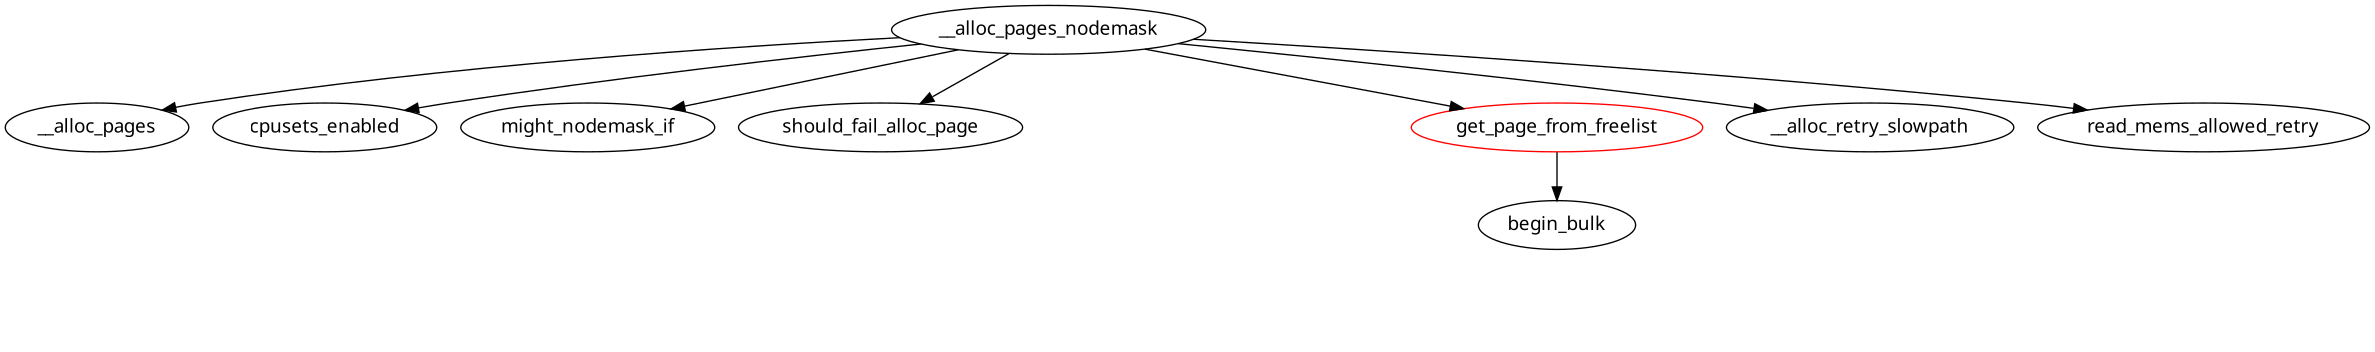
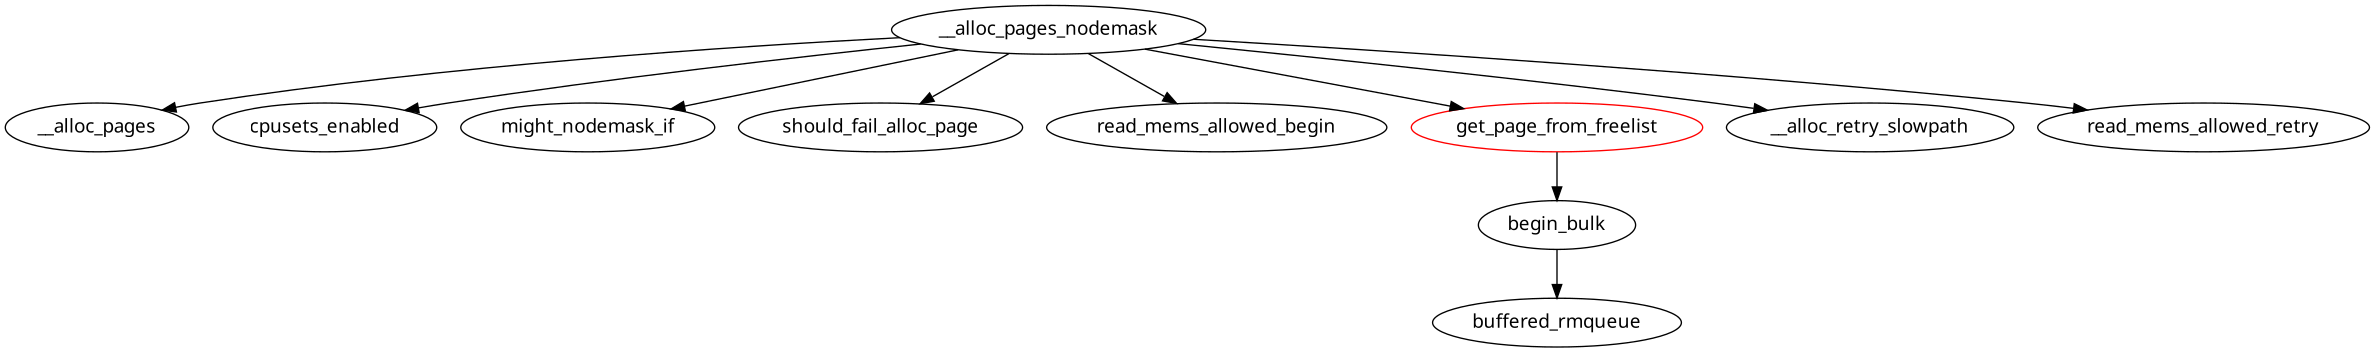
none -> (1217, 127)
none -> (1557, 323)
